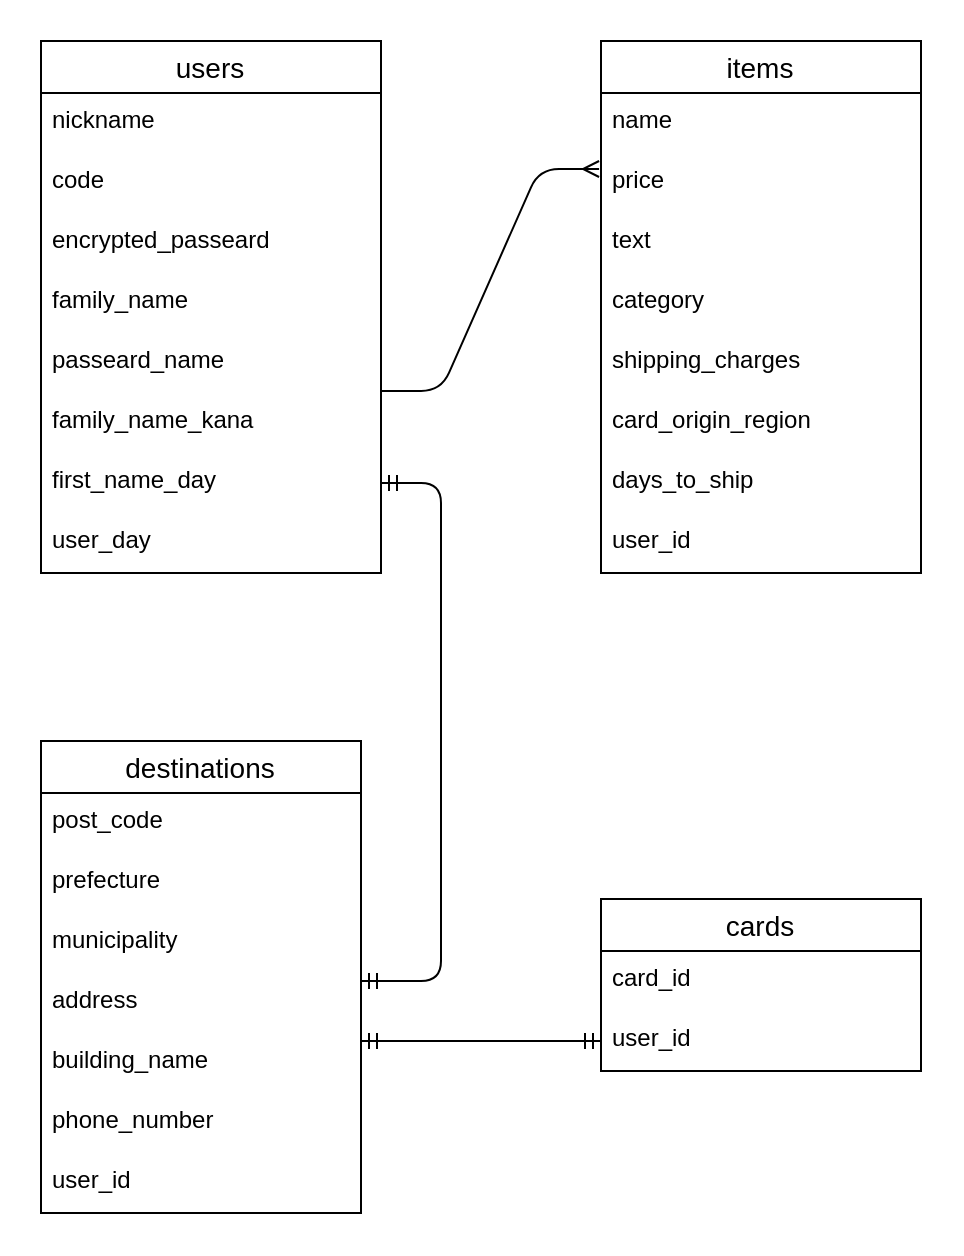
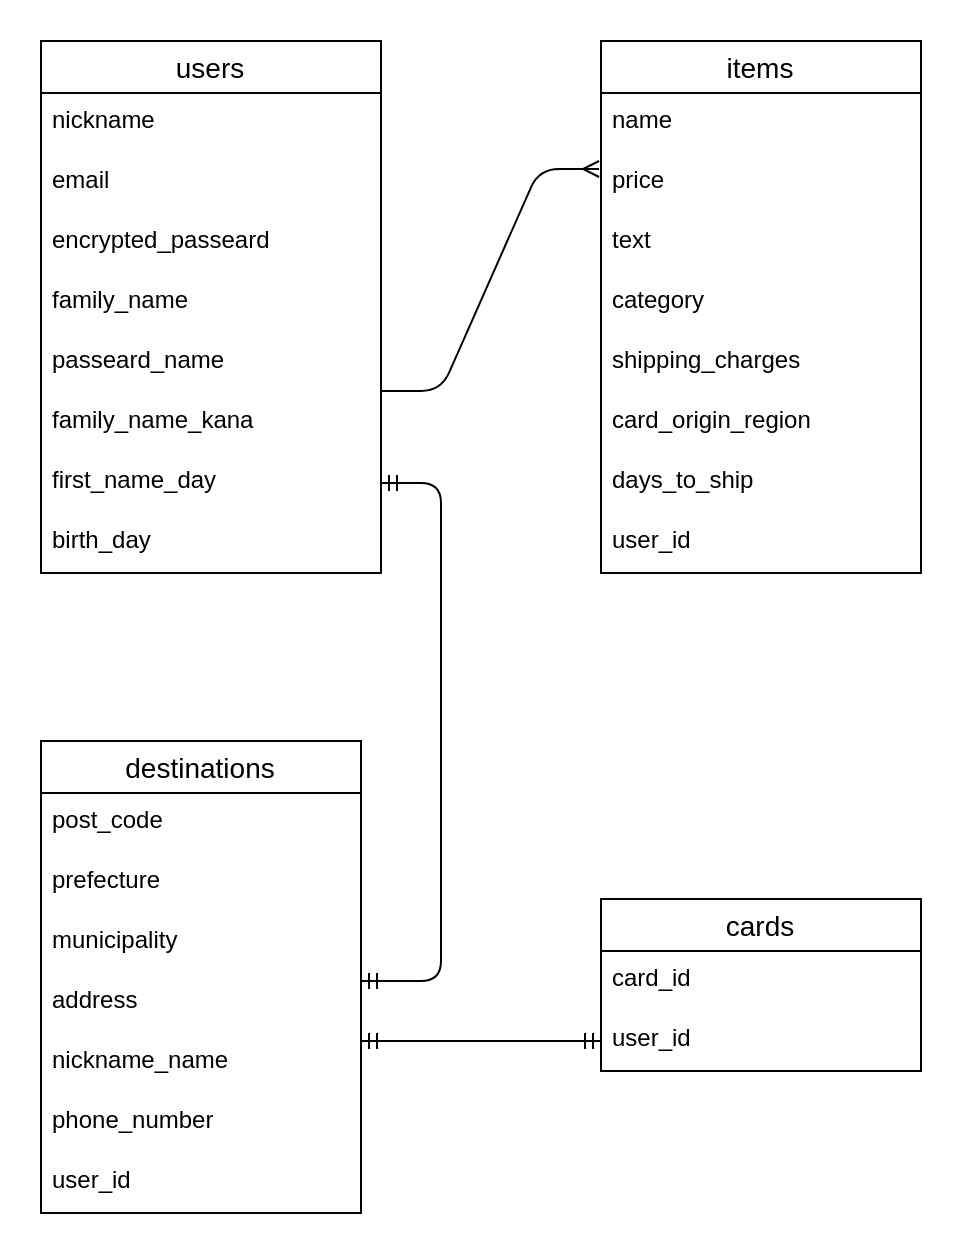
(79, 180) -> (79, 180)
(106, 540) -> (109, 540)
(131, 1061) -> (137, 1061)
